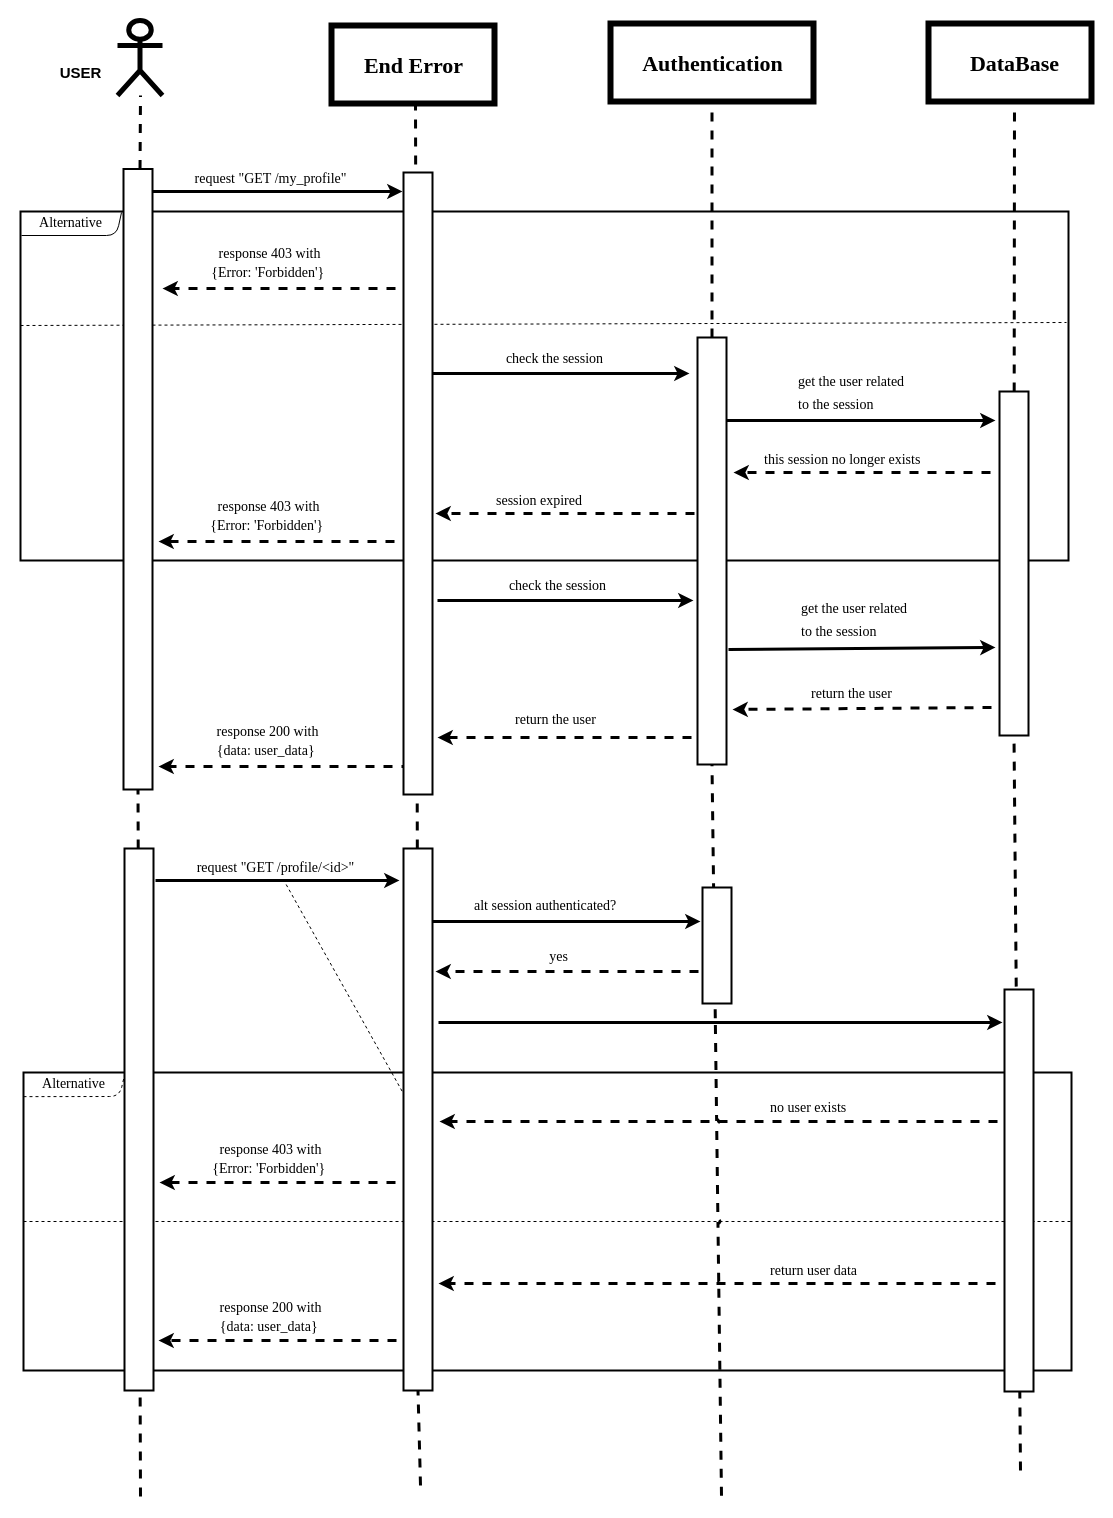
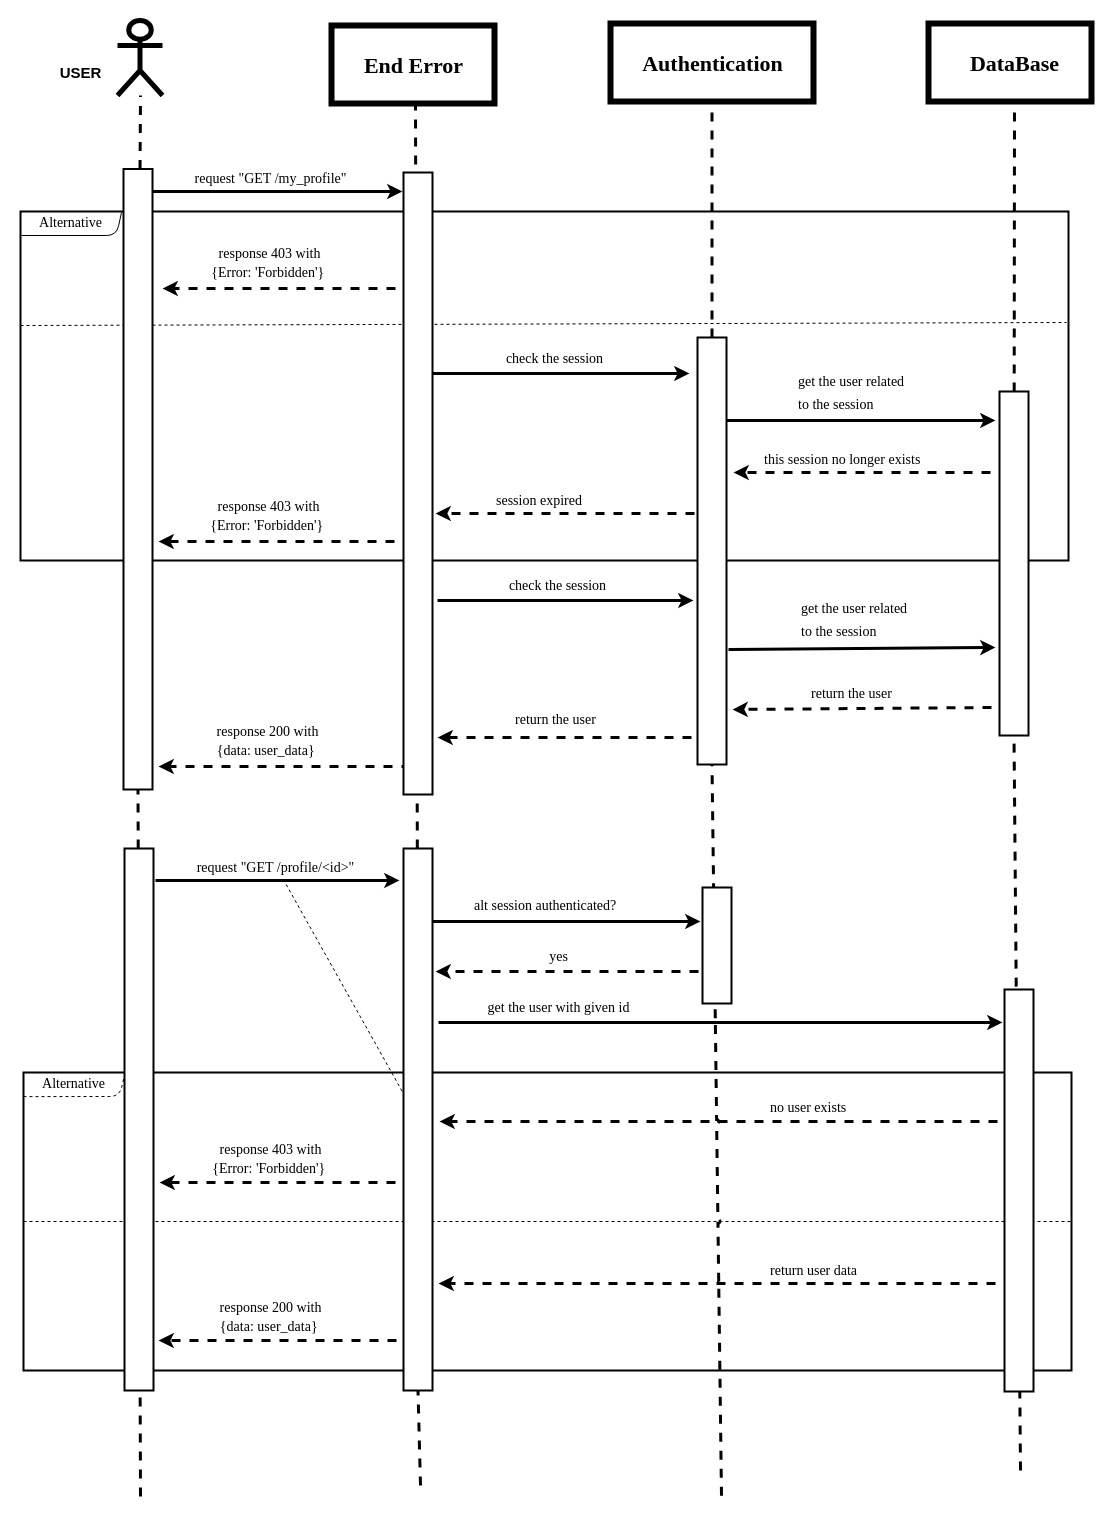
none -> (558, 1006)
